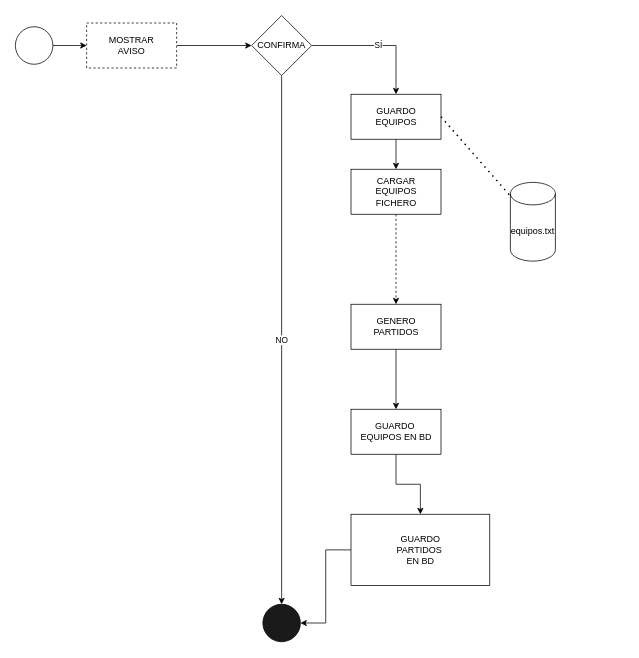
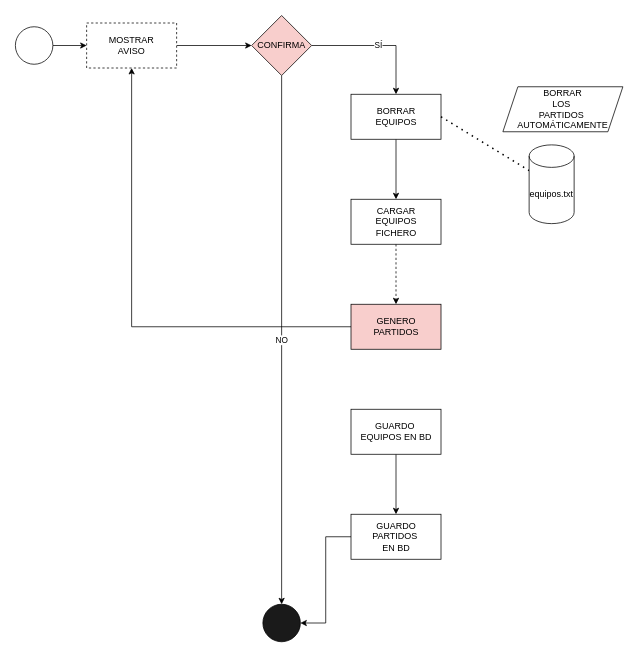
(282, 45) -> (282, 45)
none -> (563, 109)
(396, 117) -> (396, 117)
(396, 192) -> (396, 222)
(533, 222) -> (552, 184)
(396, 327) -> (396, 327)
(396, 402) -> (132, 310)
(420, 550) -> (396, 537)
